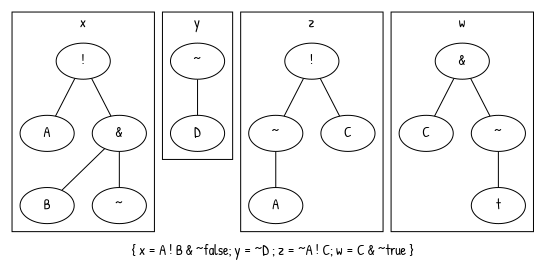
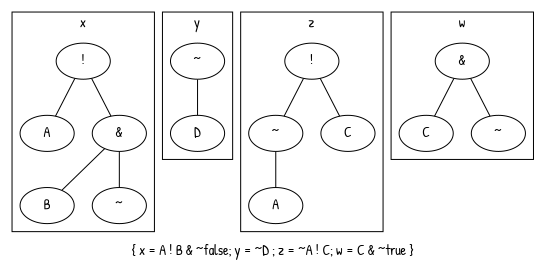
(498, 206) -> none
